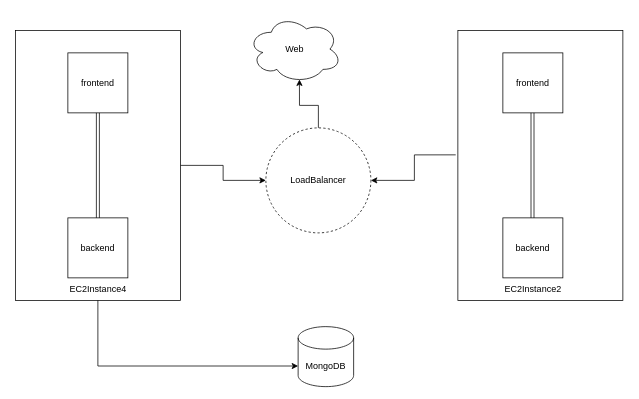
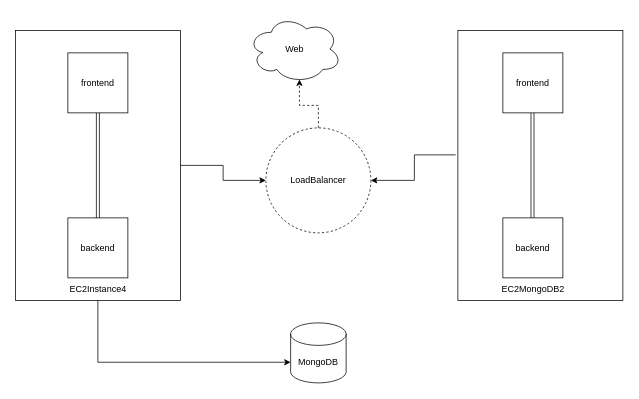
(309, 105) -> (309, 105)
(533, 289) -> (533, 289)
(326, 357) -> (318, 353)
